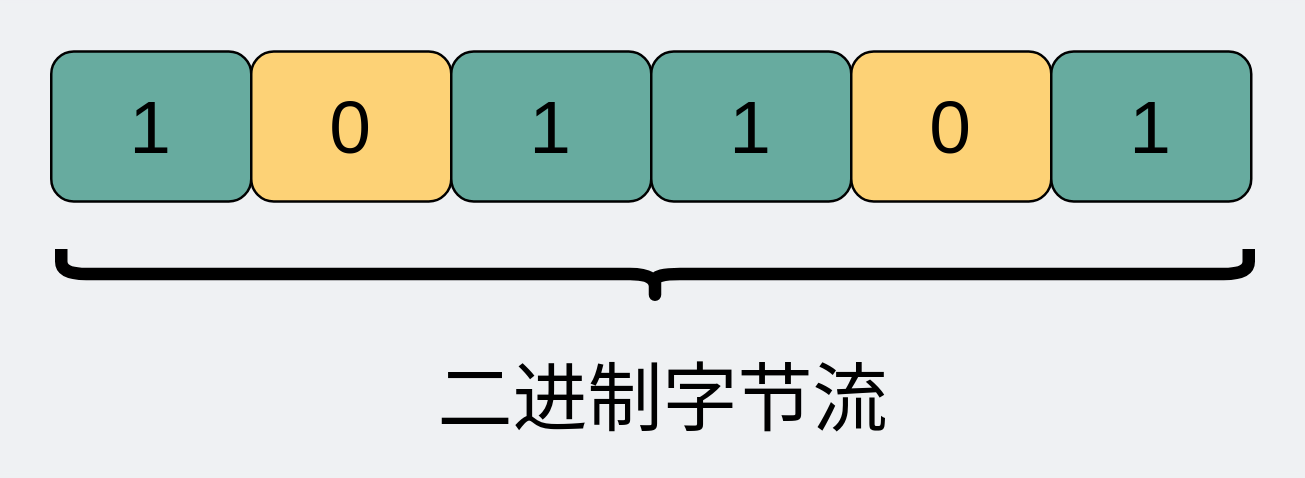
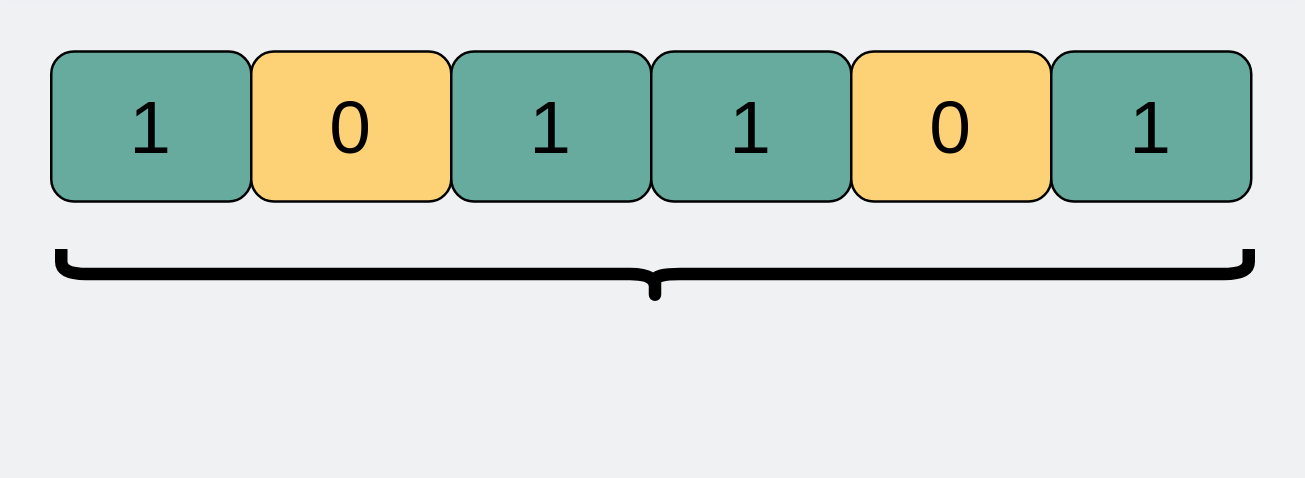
(664, 399) -> none
